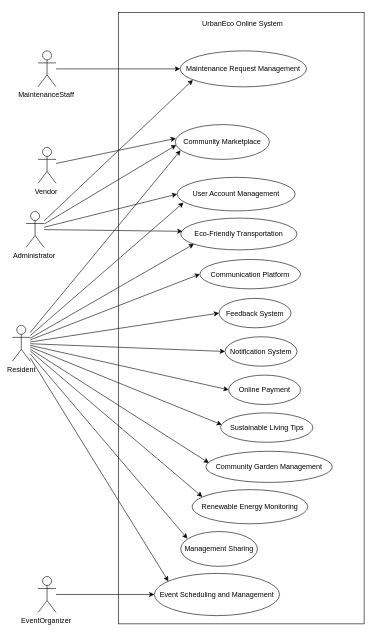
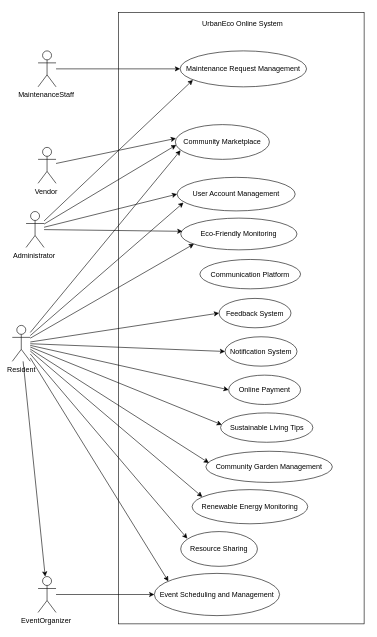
(239, 234) -> (239, 234)
(113, 308) -> (34, 465)
(219, 549) -> (219, 549)
